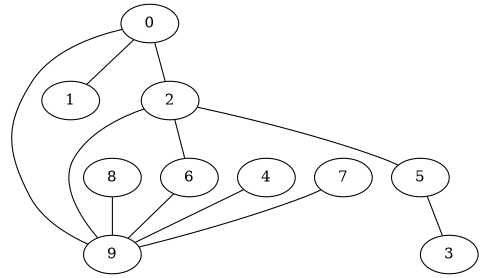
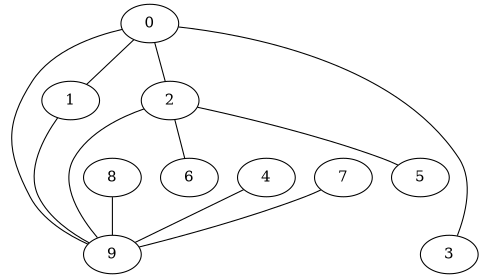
(151, 216) -> (36, 189)
(435, 216) -> (369, 82)
